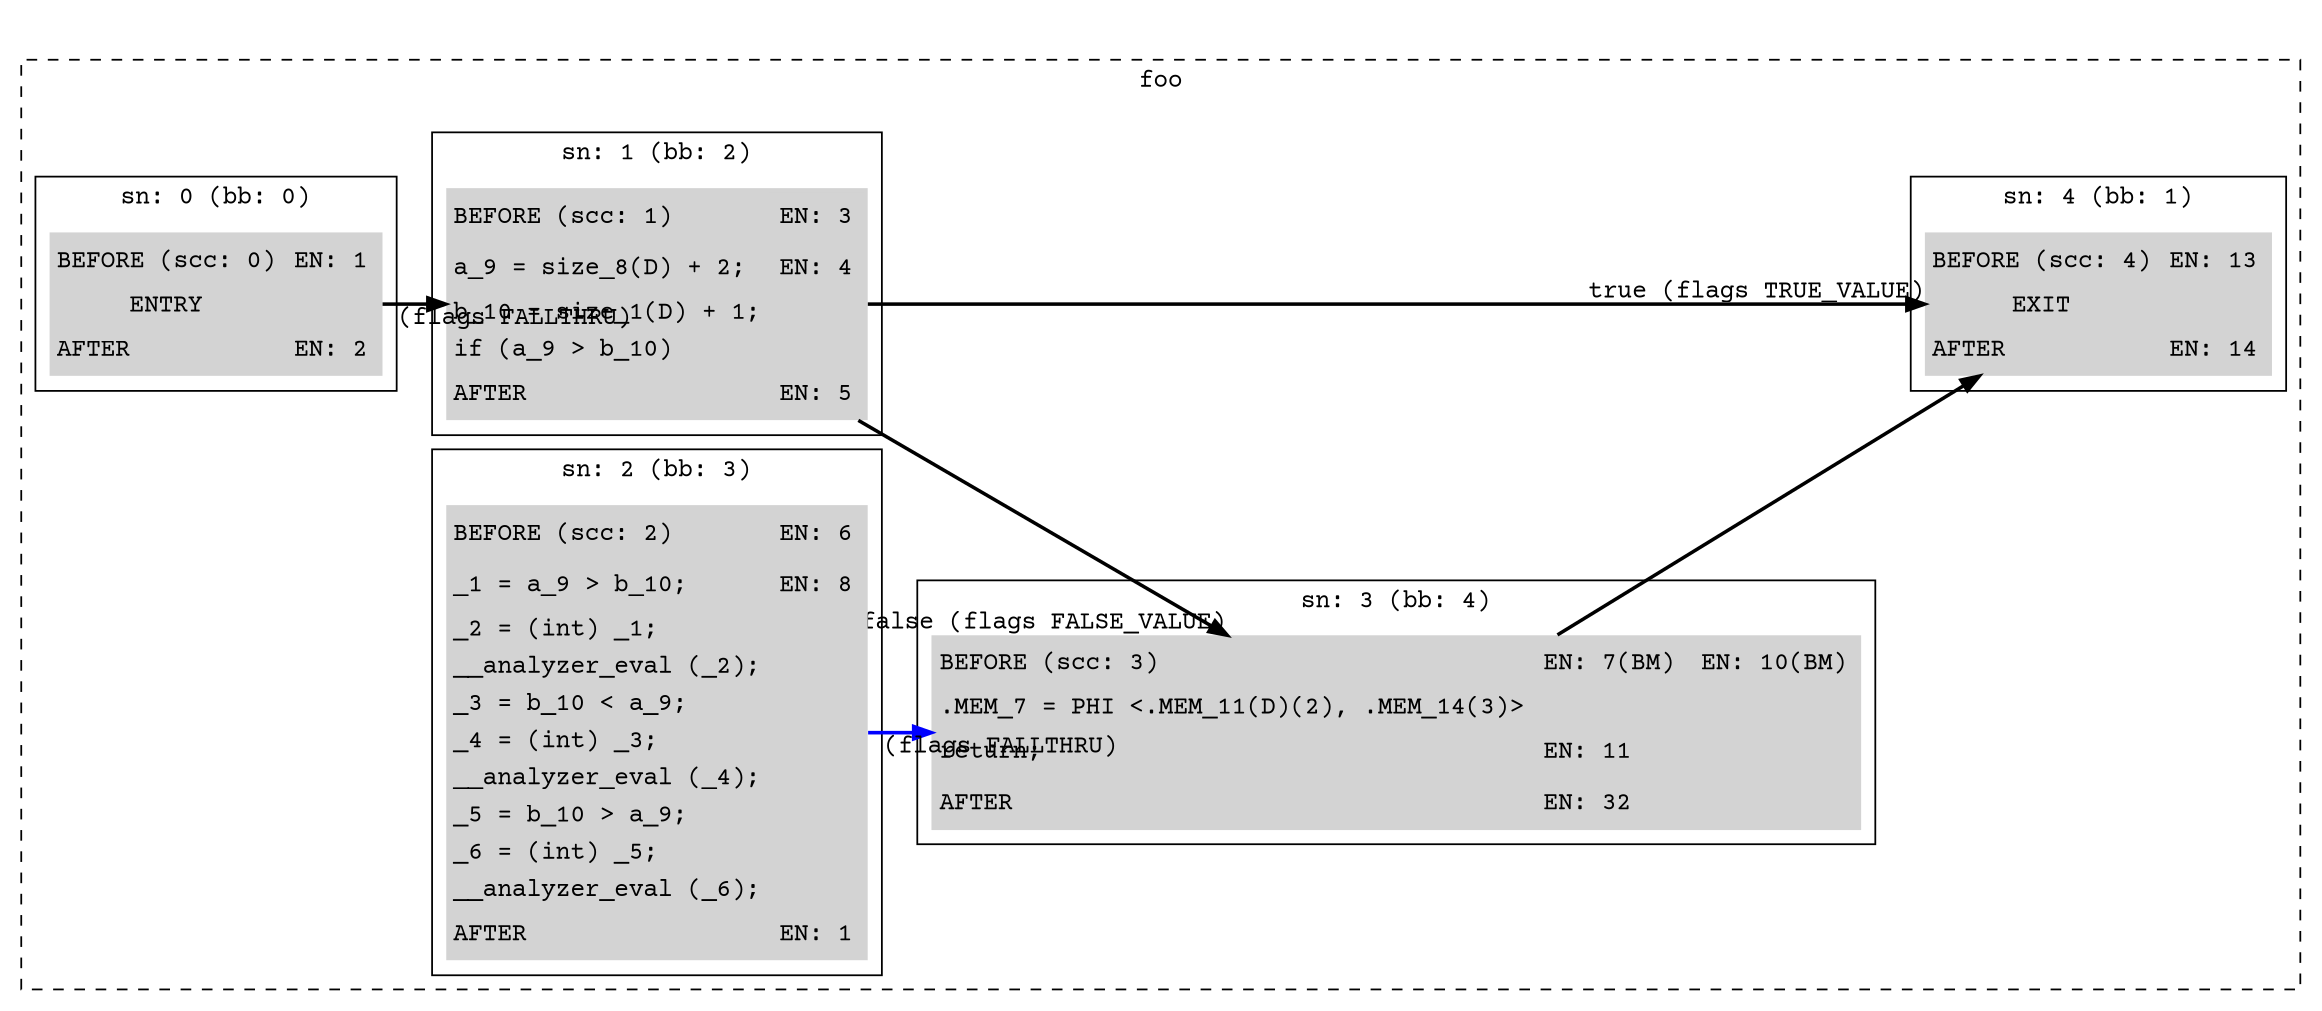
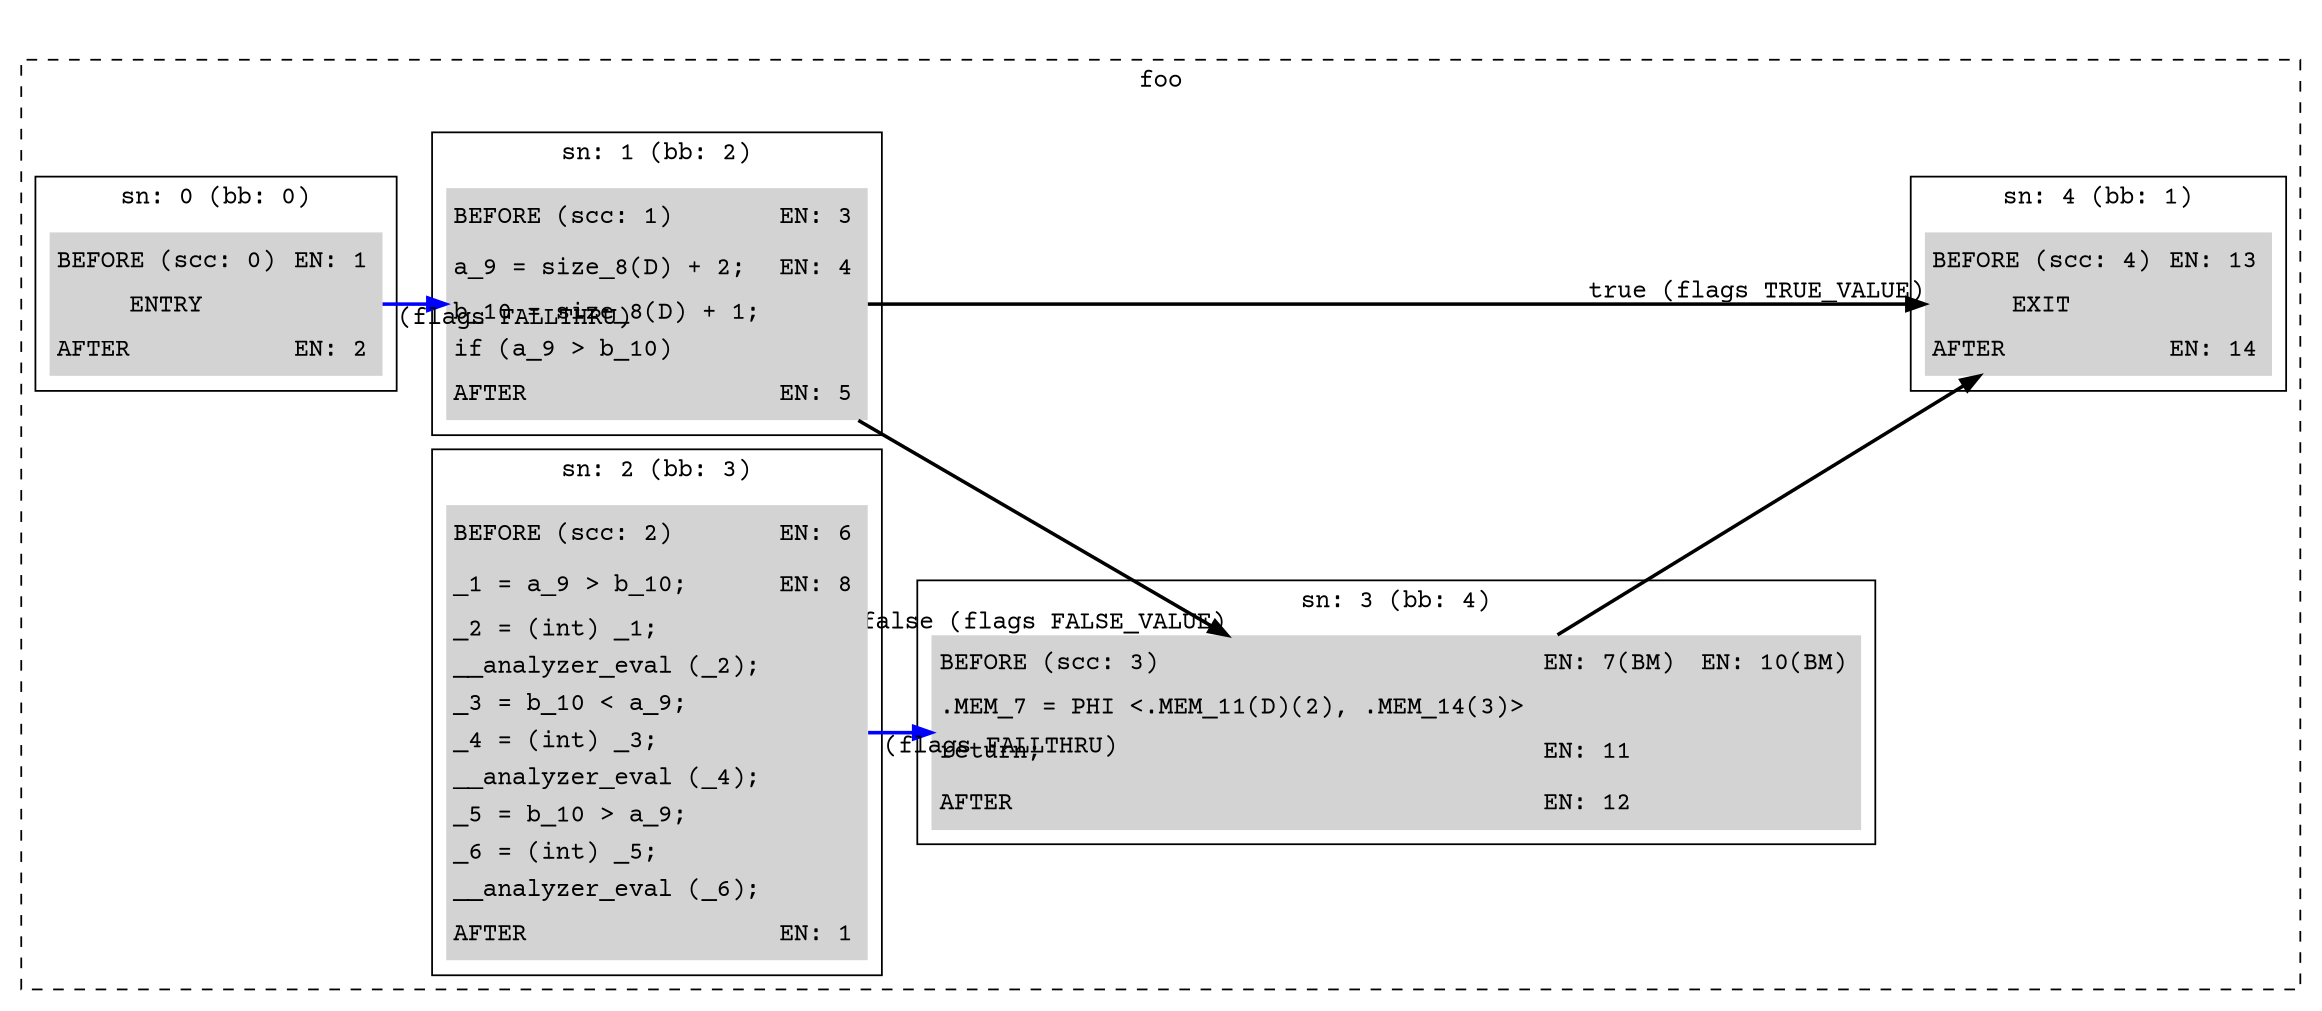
(405, 304) -> (405, 304)
(607, 311) -> (607, 311)
(1588, 802) -> (1588, 802)
